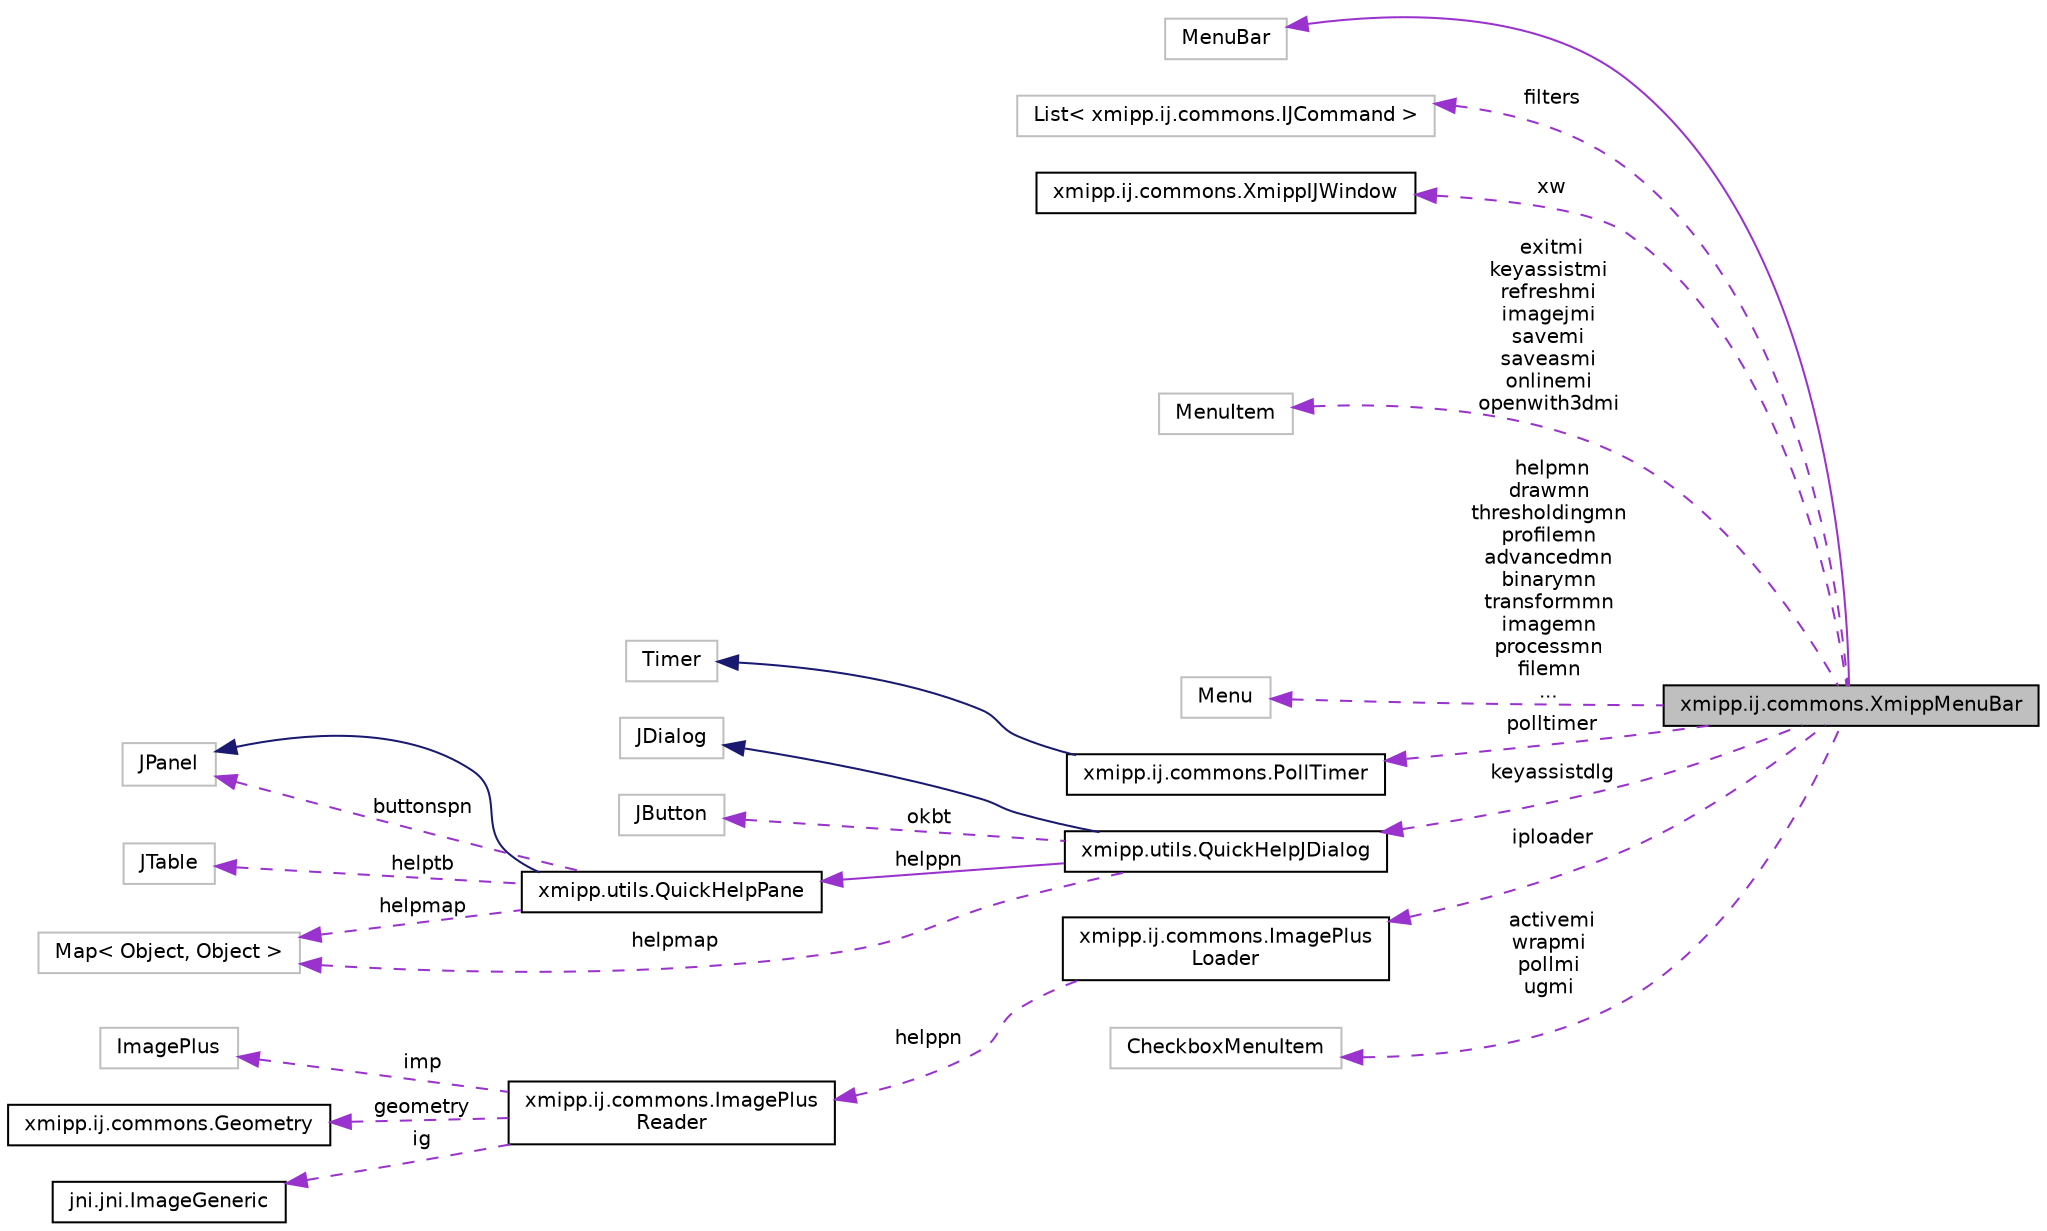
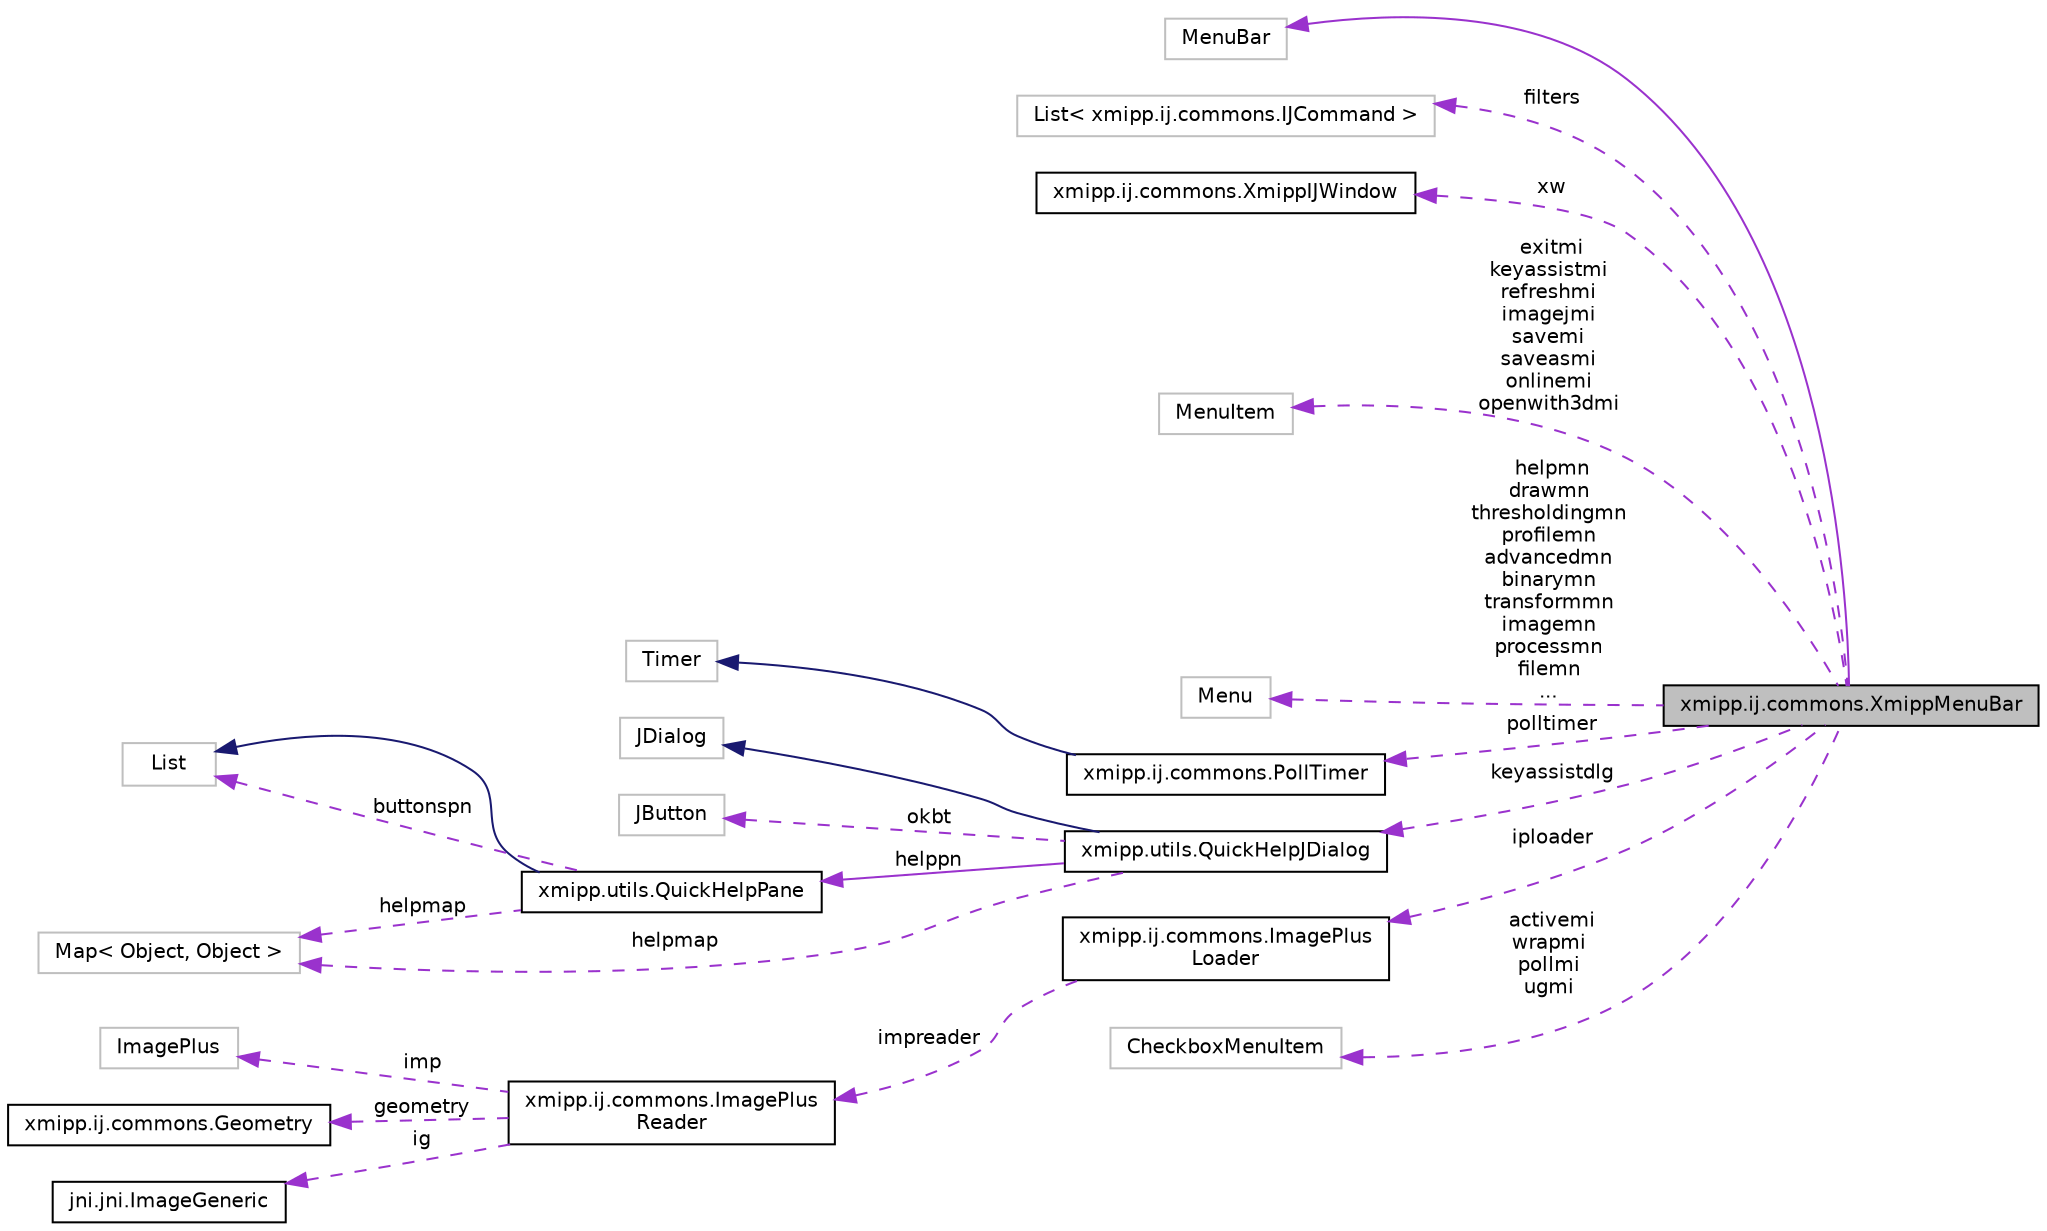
(169, 764) -> (169, 764)
(169, 864) -> none
(926, 1039) -> (926, 1039)
